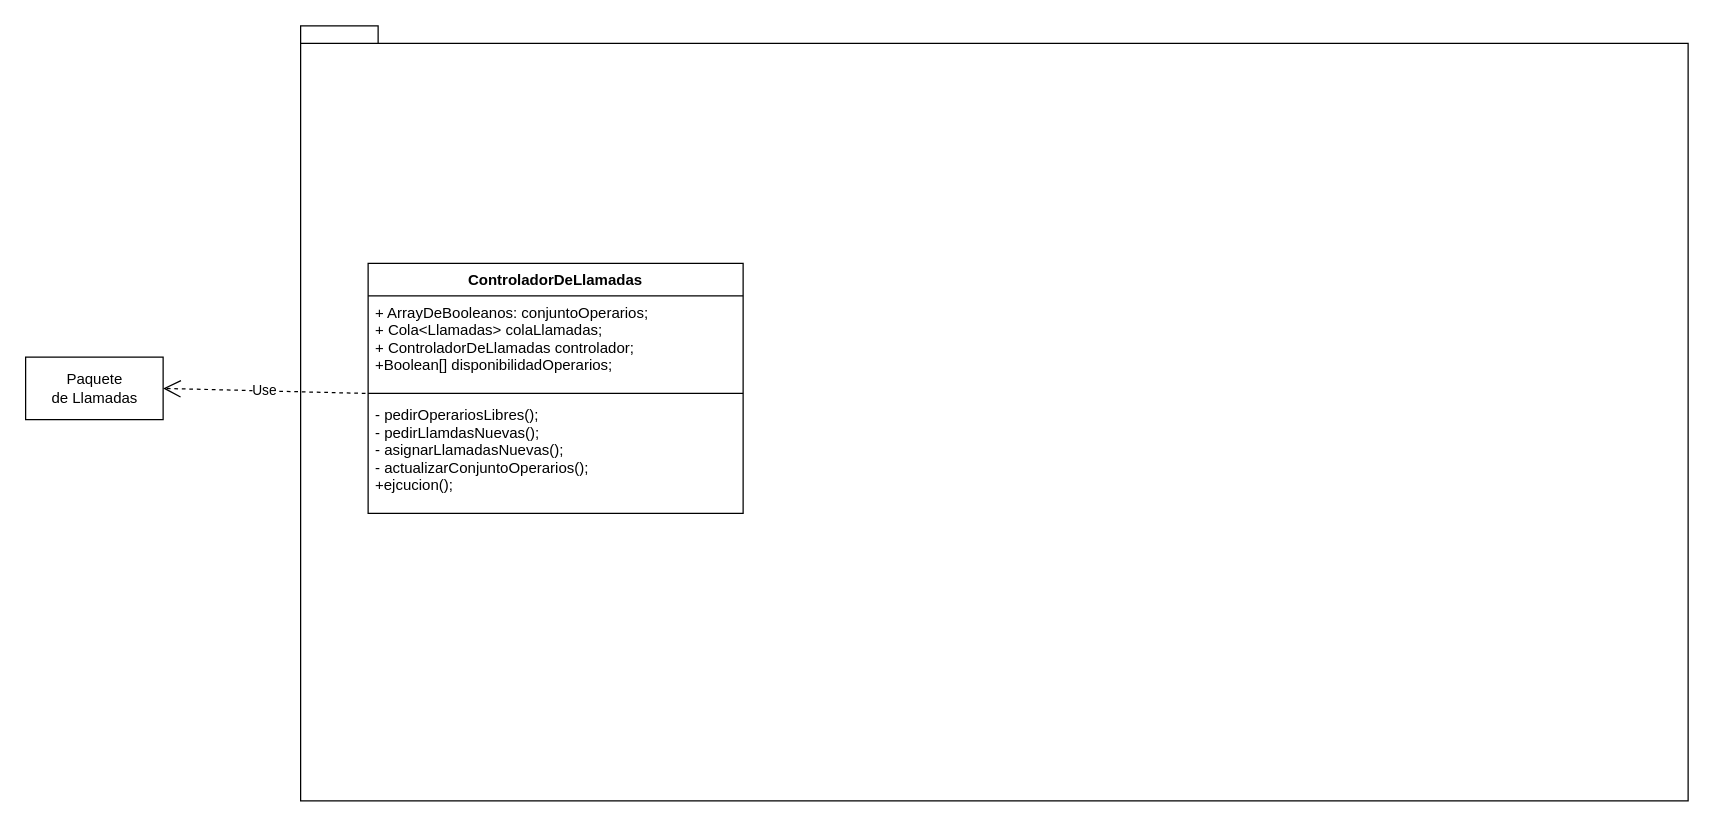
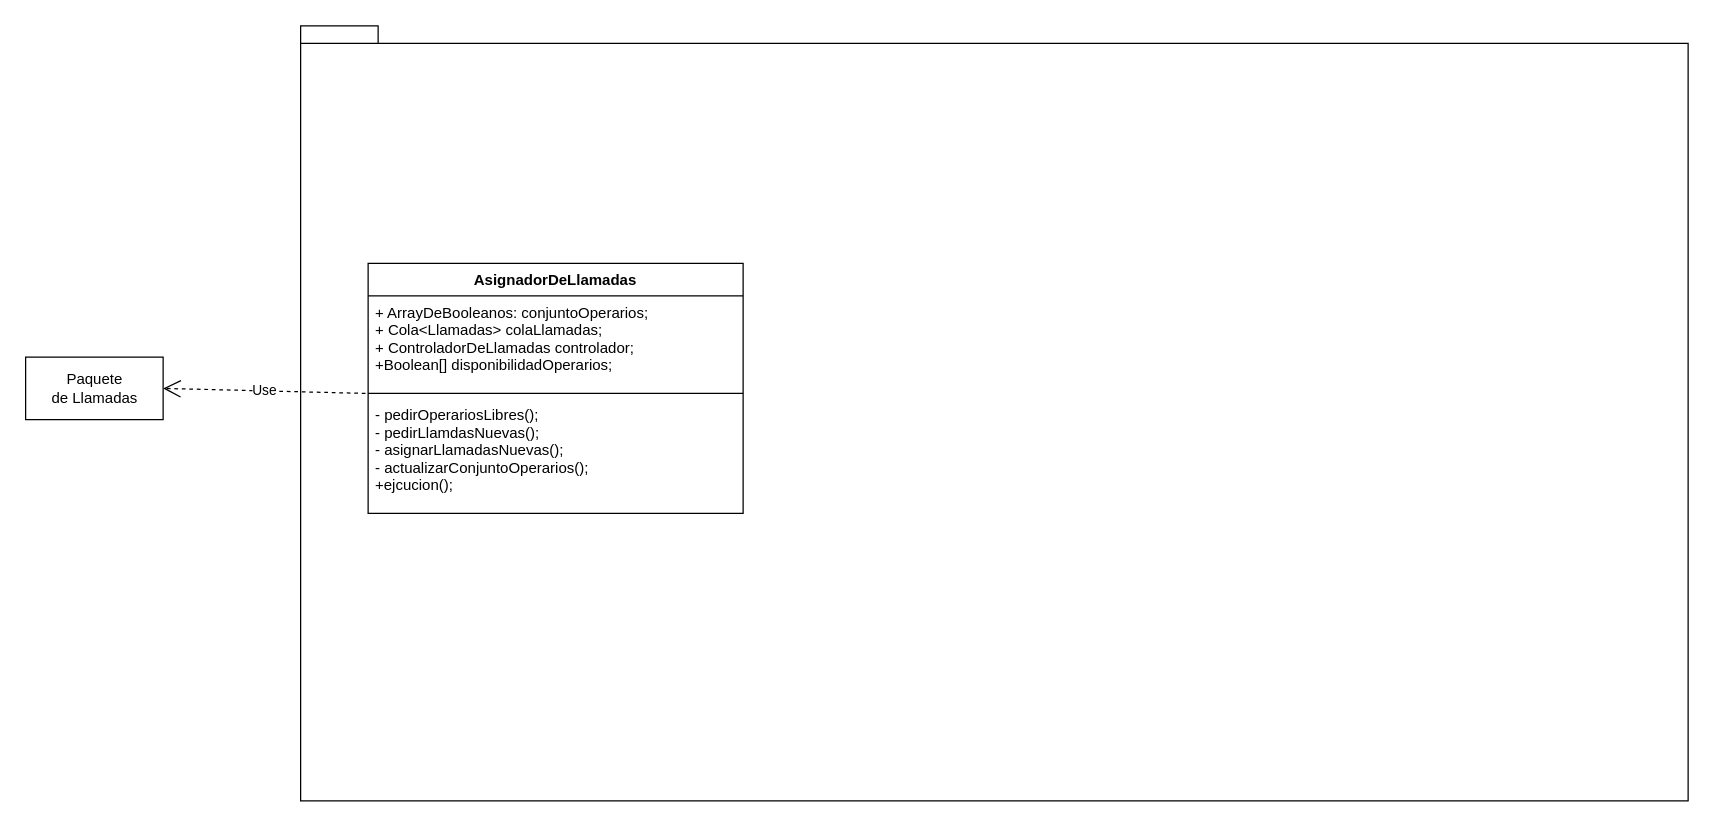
(555, 280) -> (555, 280)
